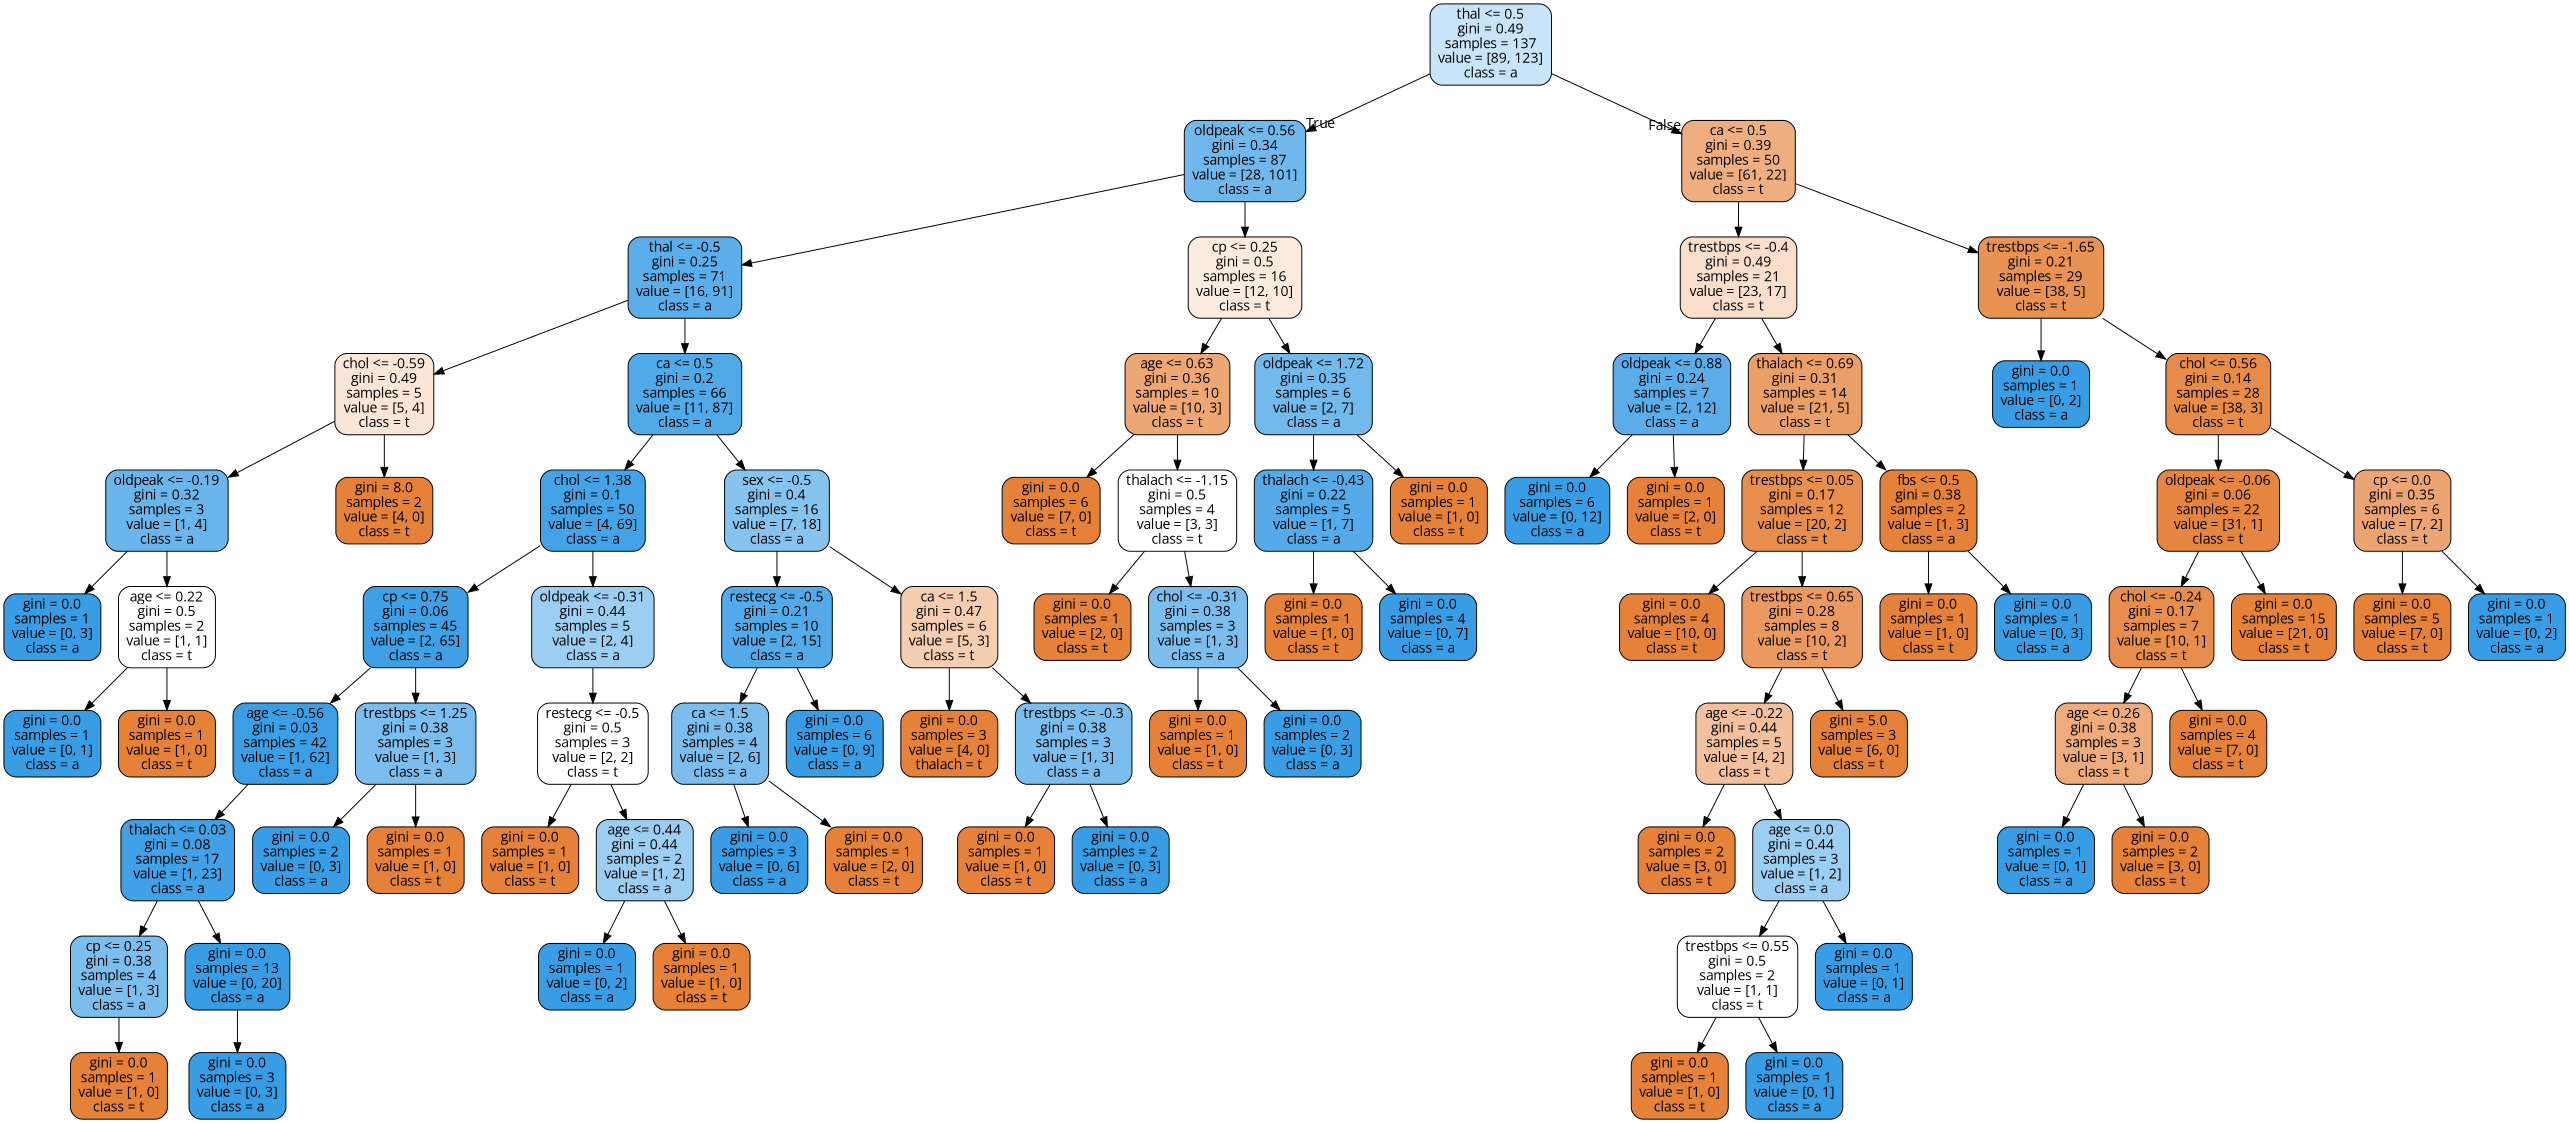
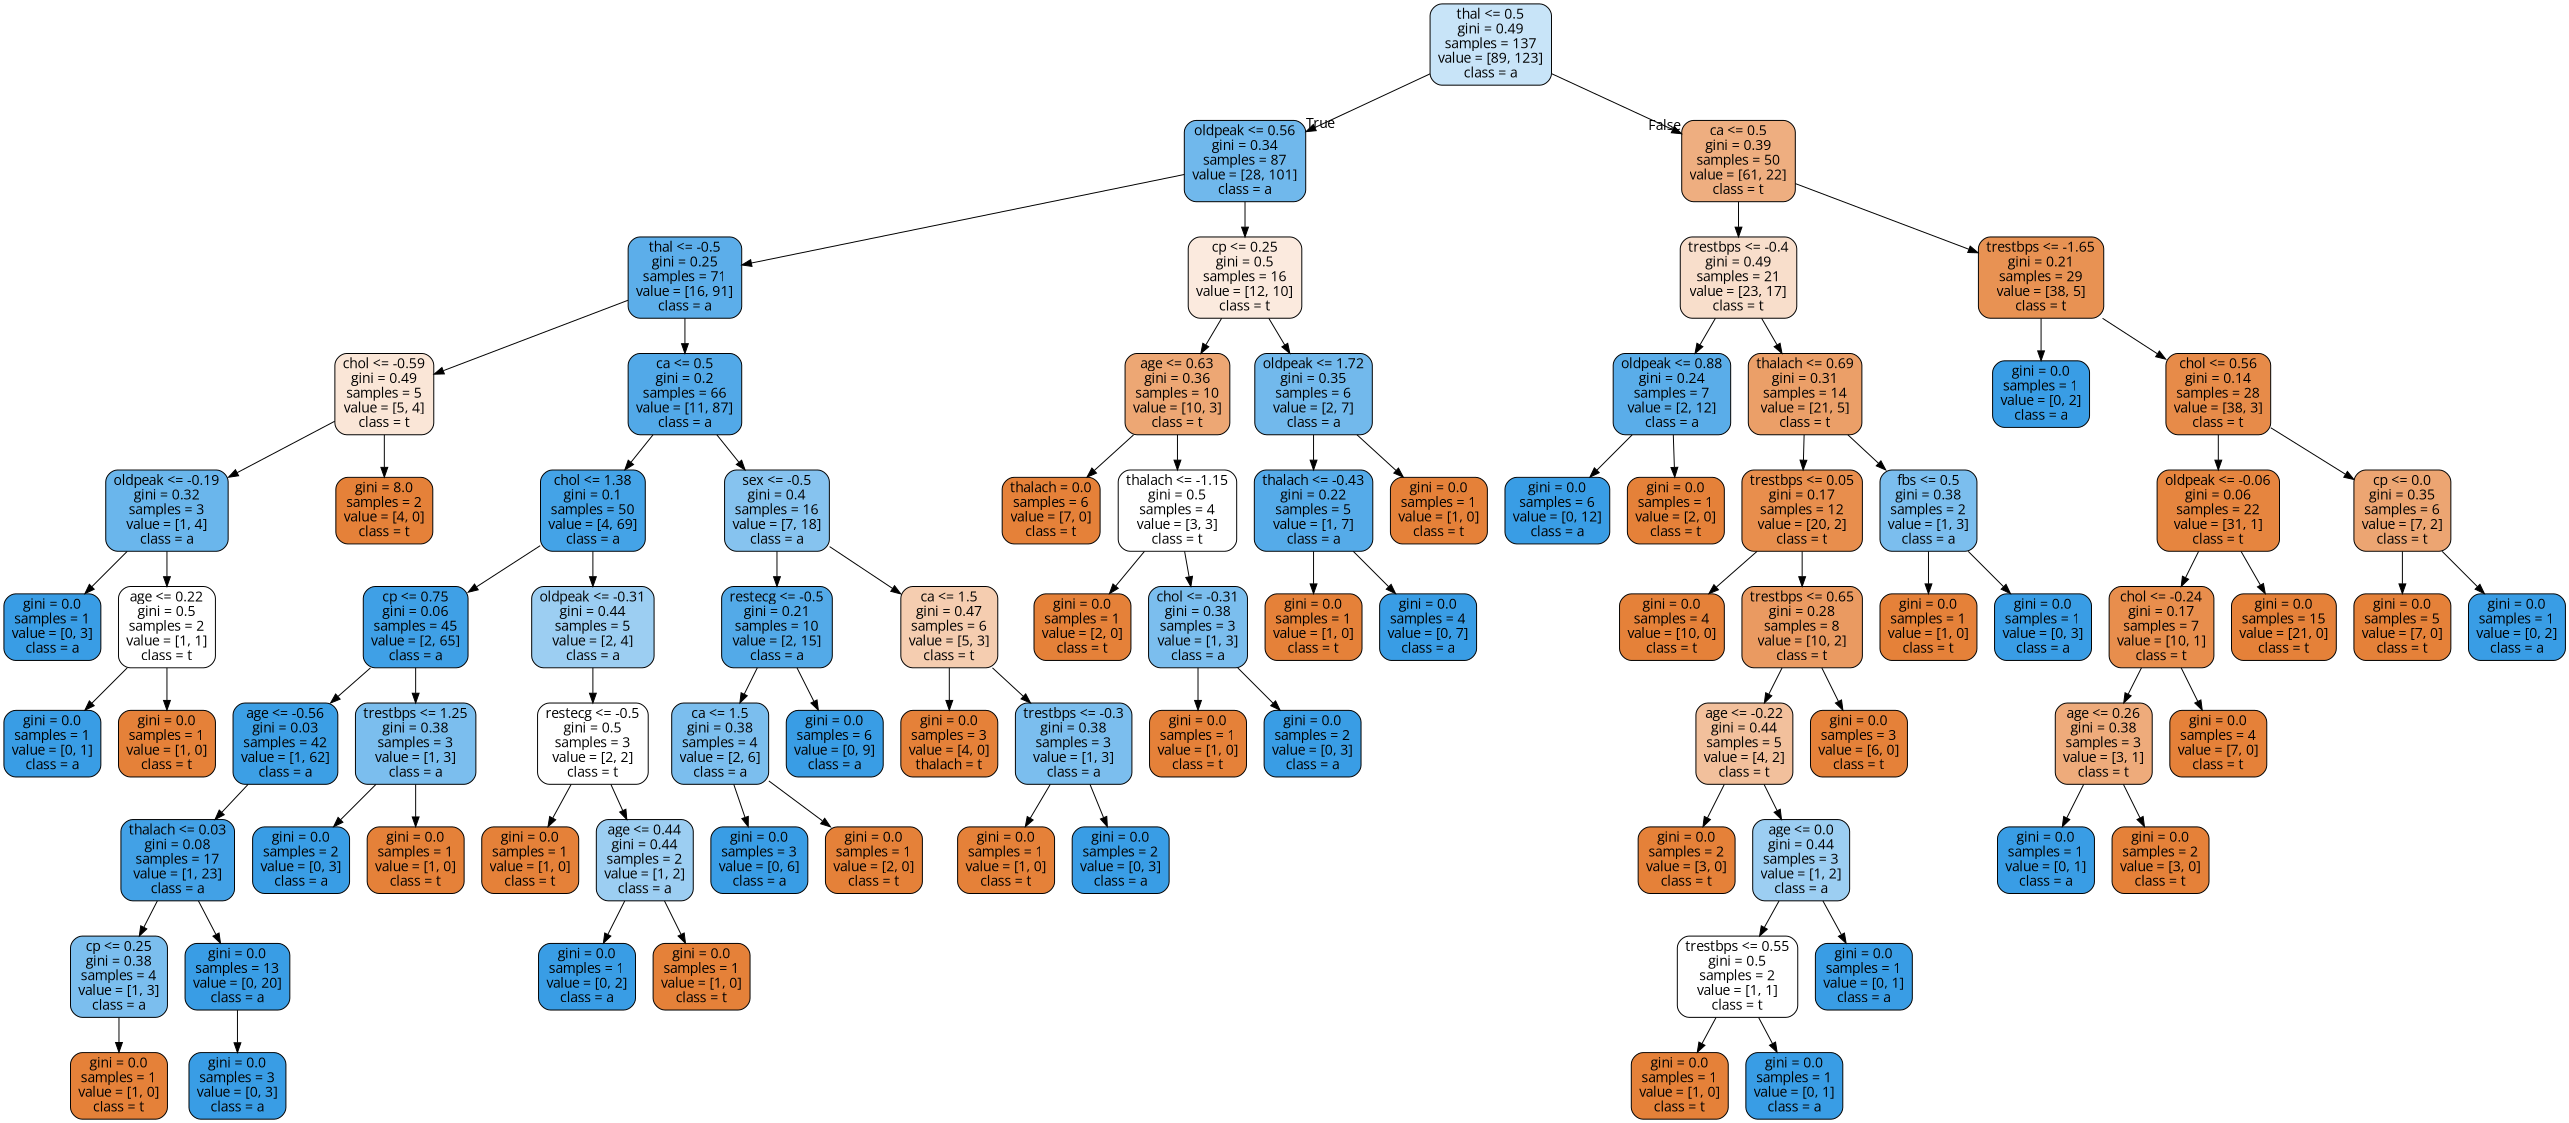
(1051, 511) -> (1051, 511)
(1928, 511) -> (1928, 511)
(1859, 744) -> (1859, 744)
